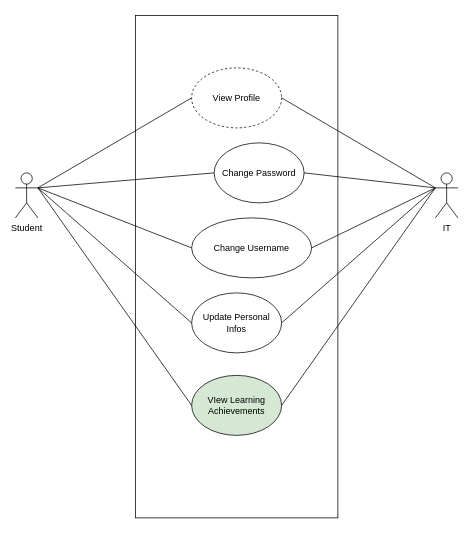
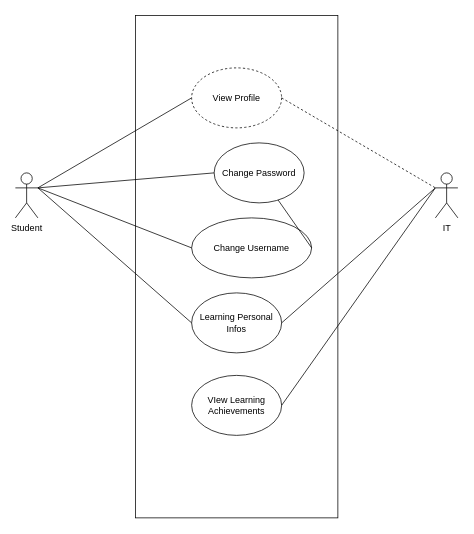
(356, 141) -> (356, 141)
(368, 180) -> none
(369, 220) -> (295, 224)
(116, 299) -> none
(237, 323) -> (237, 323)
(237, 405) -> (237, 405)
